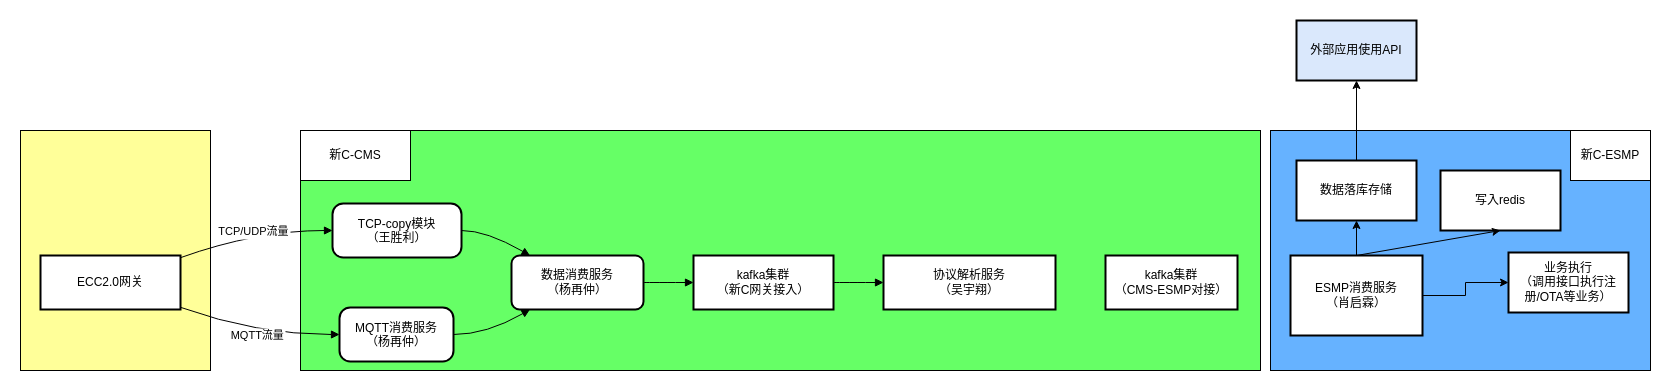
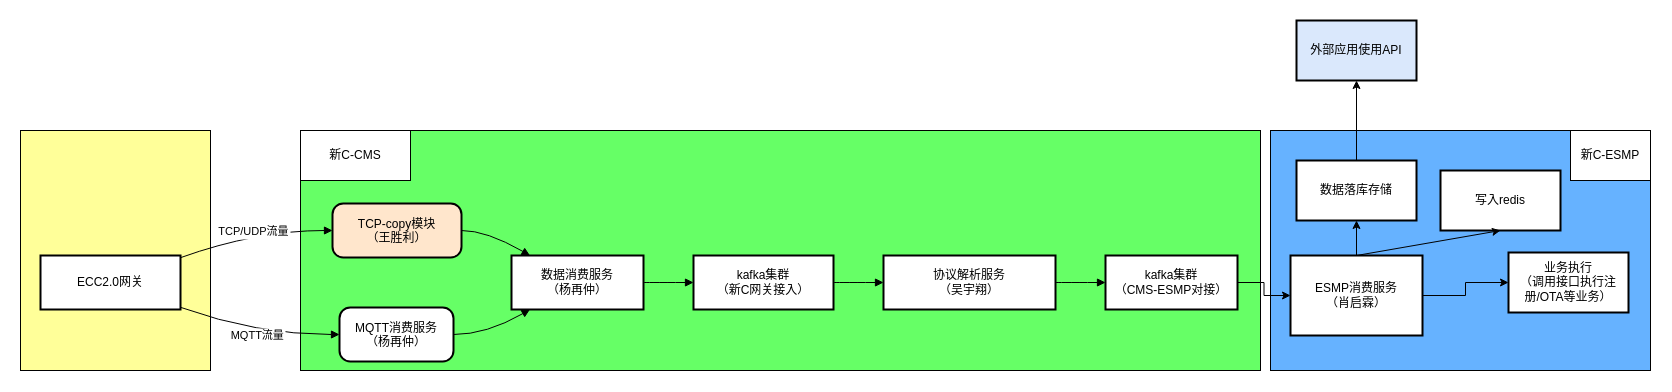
(397, 231) -> (397, 231)
(578, 283) -> (578, 283)
none -> (1077, 283)
none -> (1264, 286)
